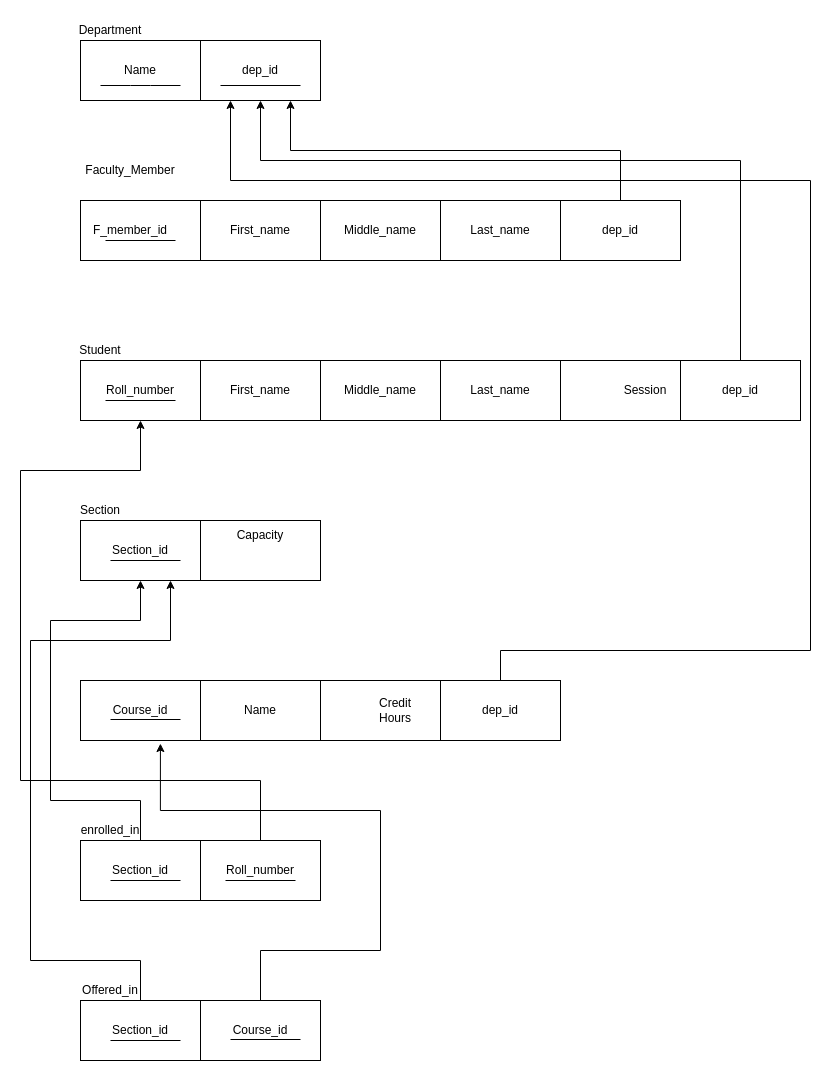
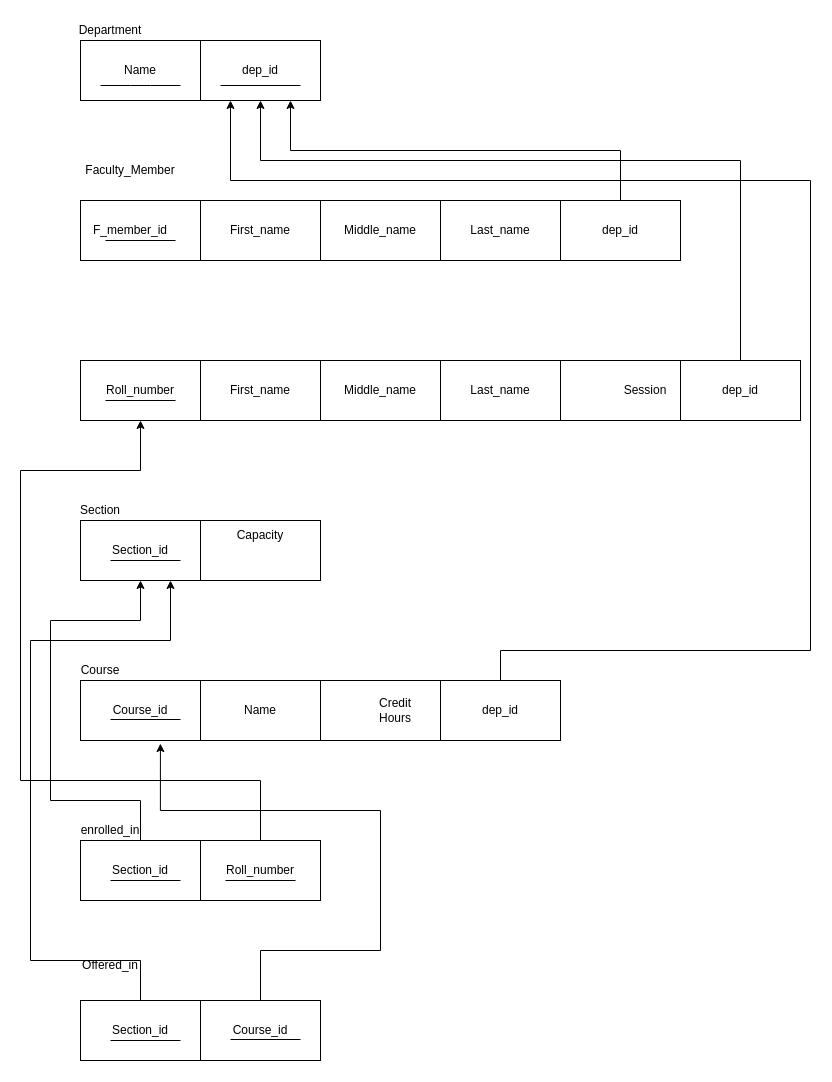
(101, 351) -> none
none -> (101, 671)
(111, 991) -> (111, 966)
